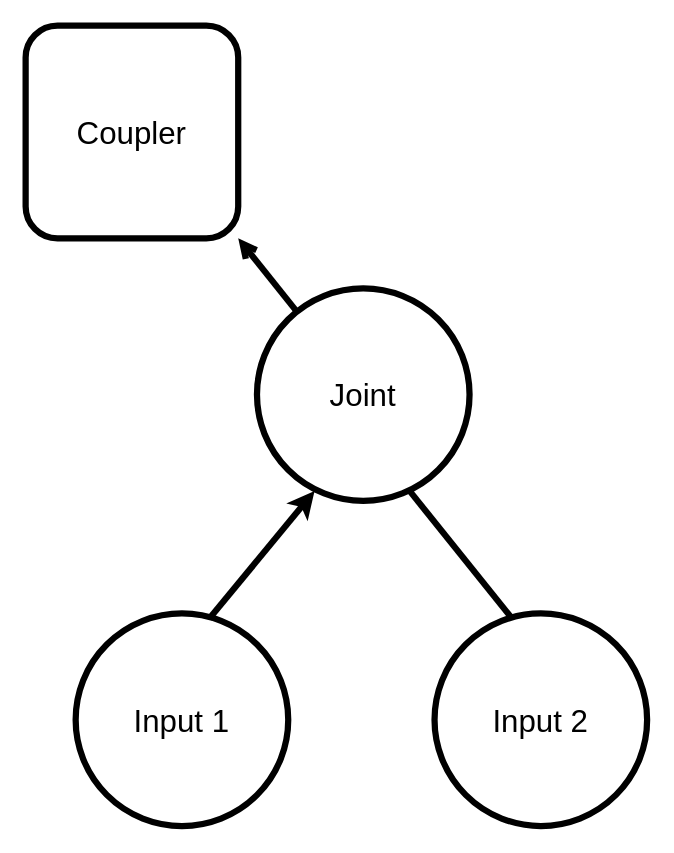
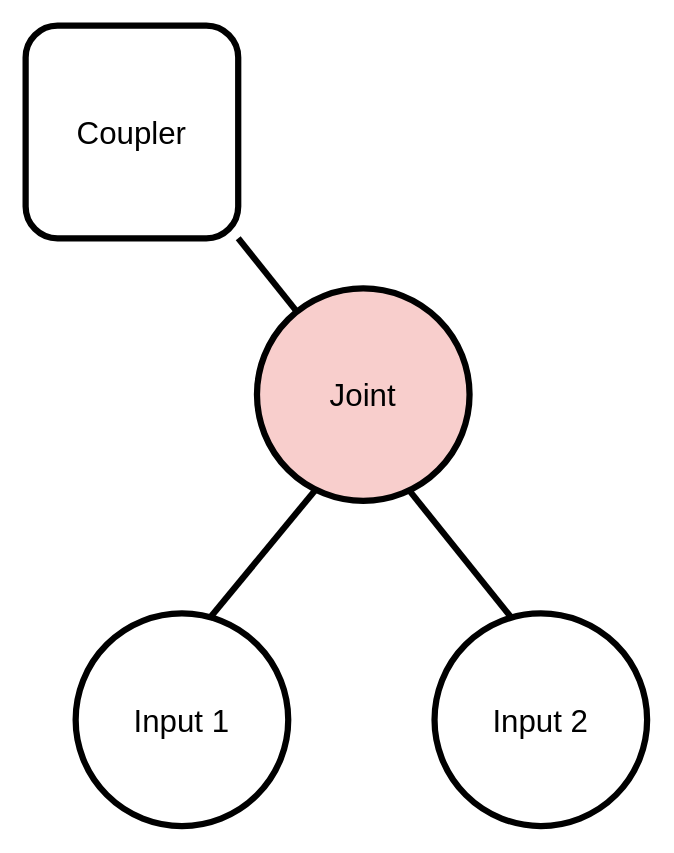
(249, 251) -> (244, 245)
(363, 394) -> (363, 394)
(302, 506) -> (307, 500)
